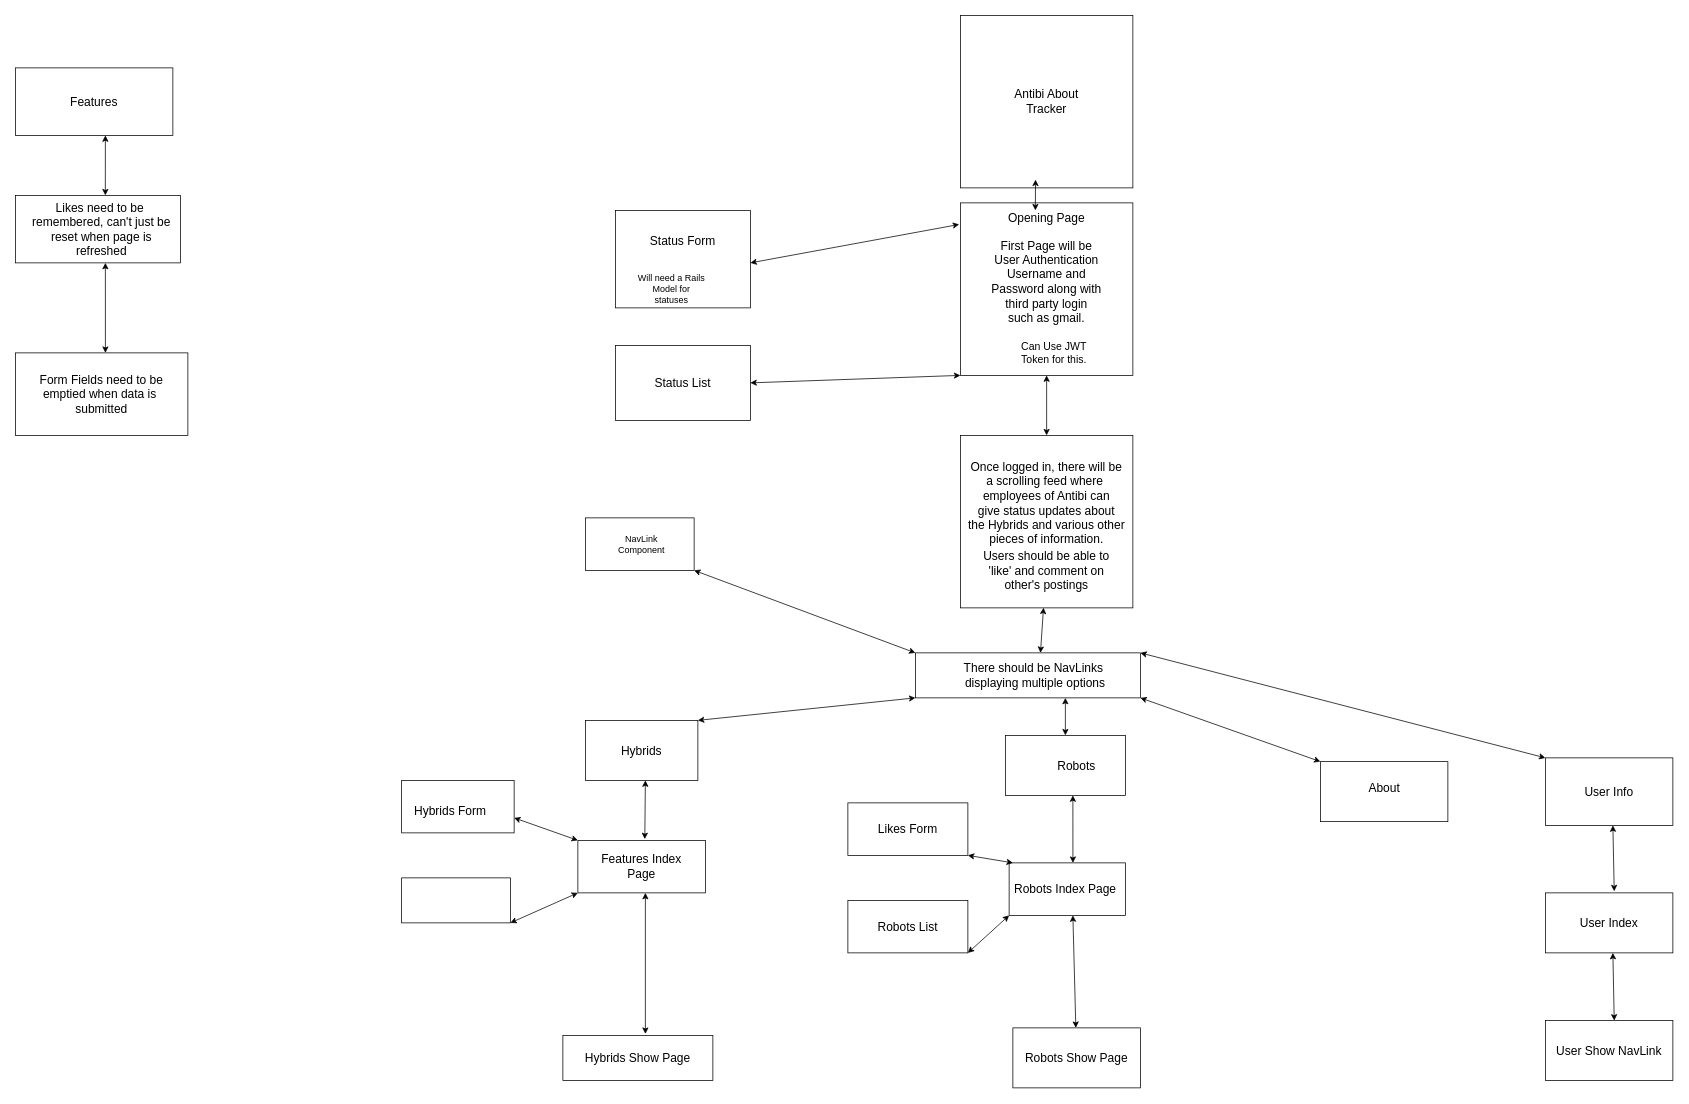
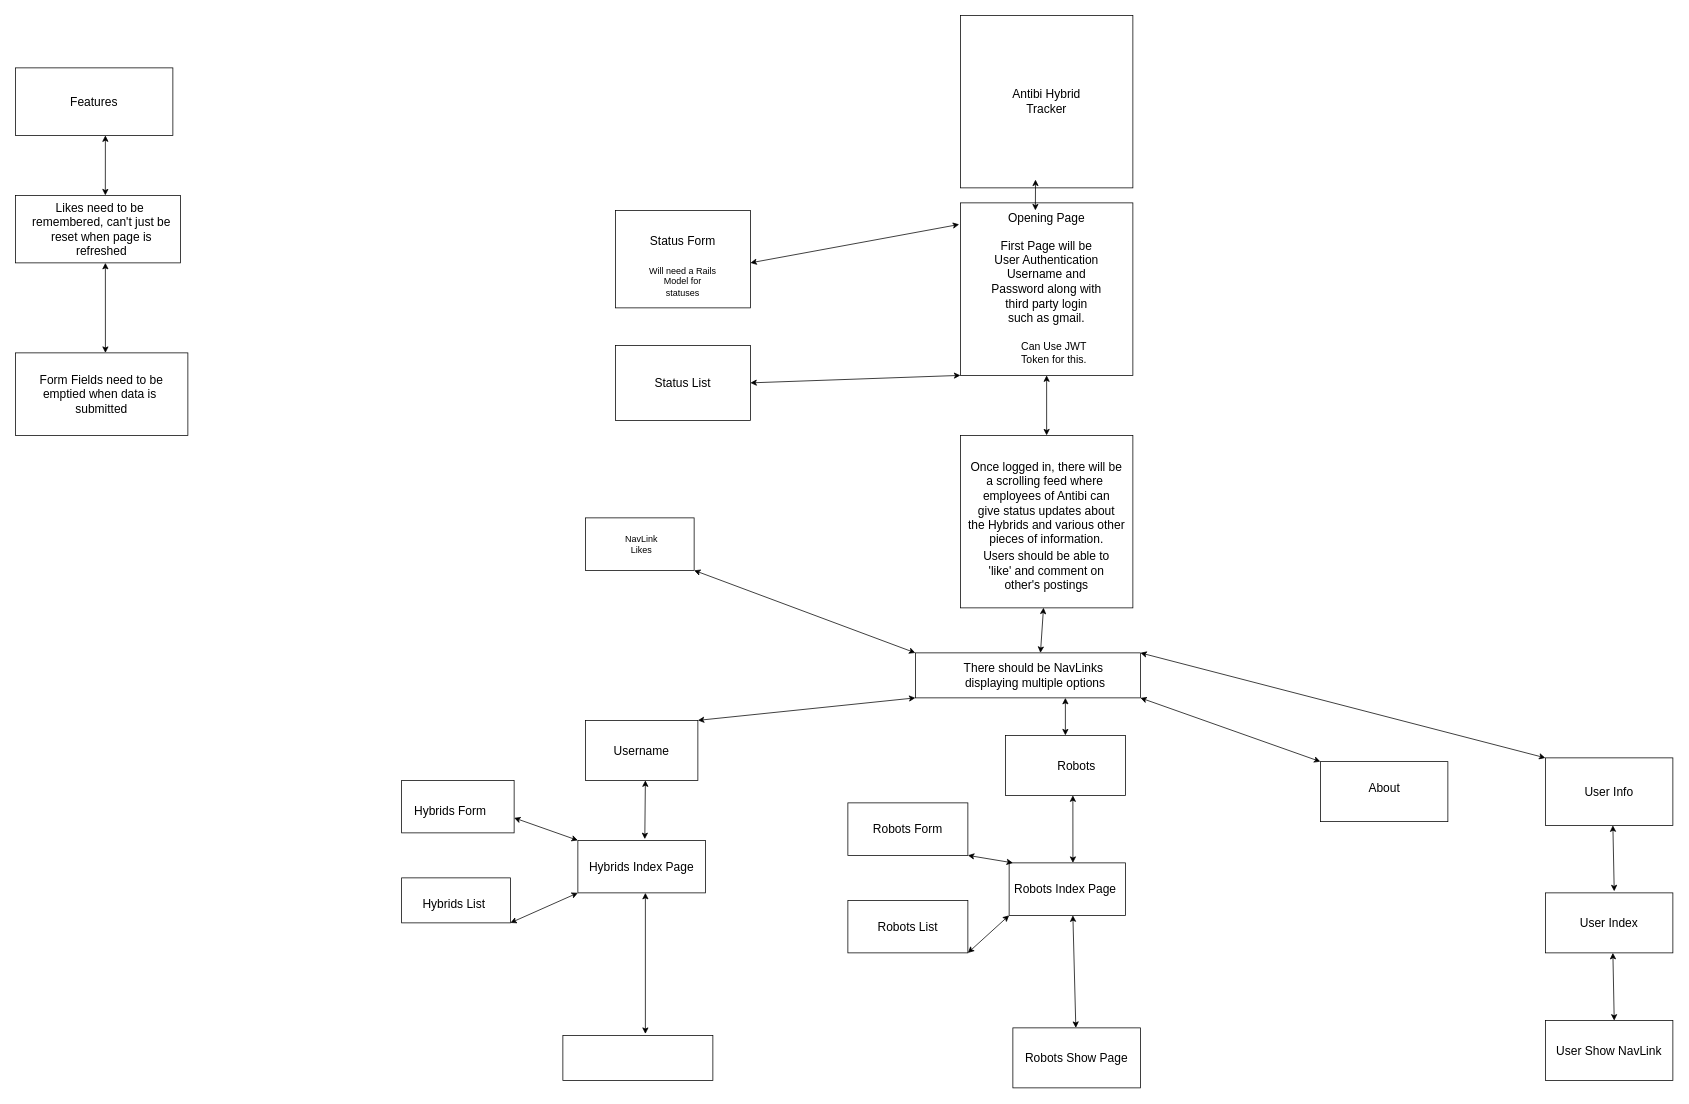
(1047, 102) -> (1047, 102)
(672, 289) -> (683, 282)
(642, 544) -> (642, 544)
(642, 750) -> (642, 750)
(908, 829) -> (908, 829)
(642, 867) -> (642, 867)
none -> (454, 904)
(638, 1058) -> none
